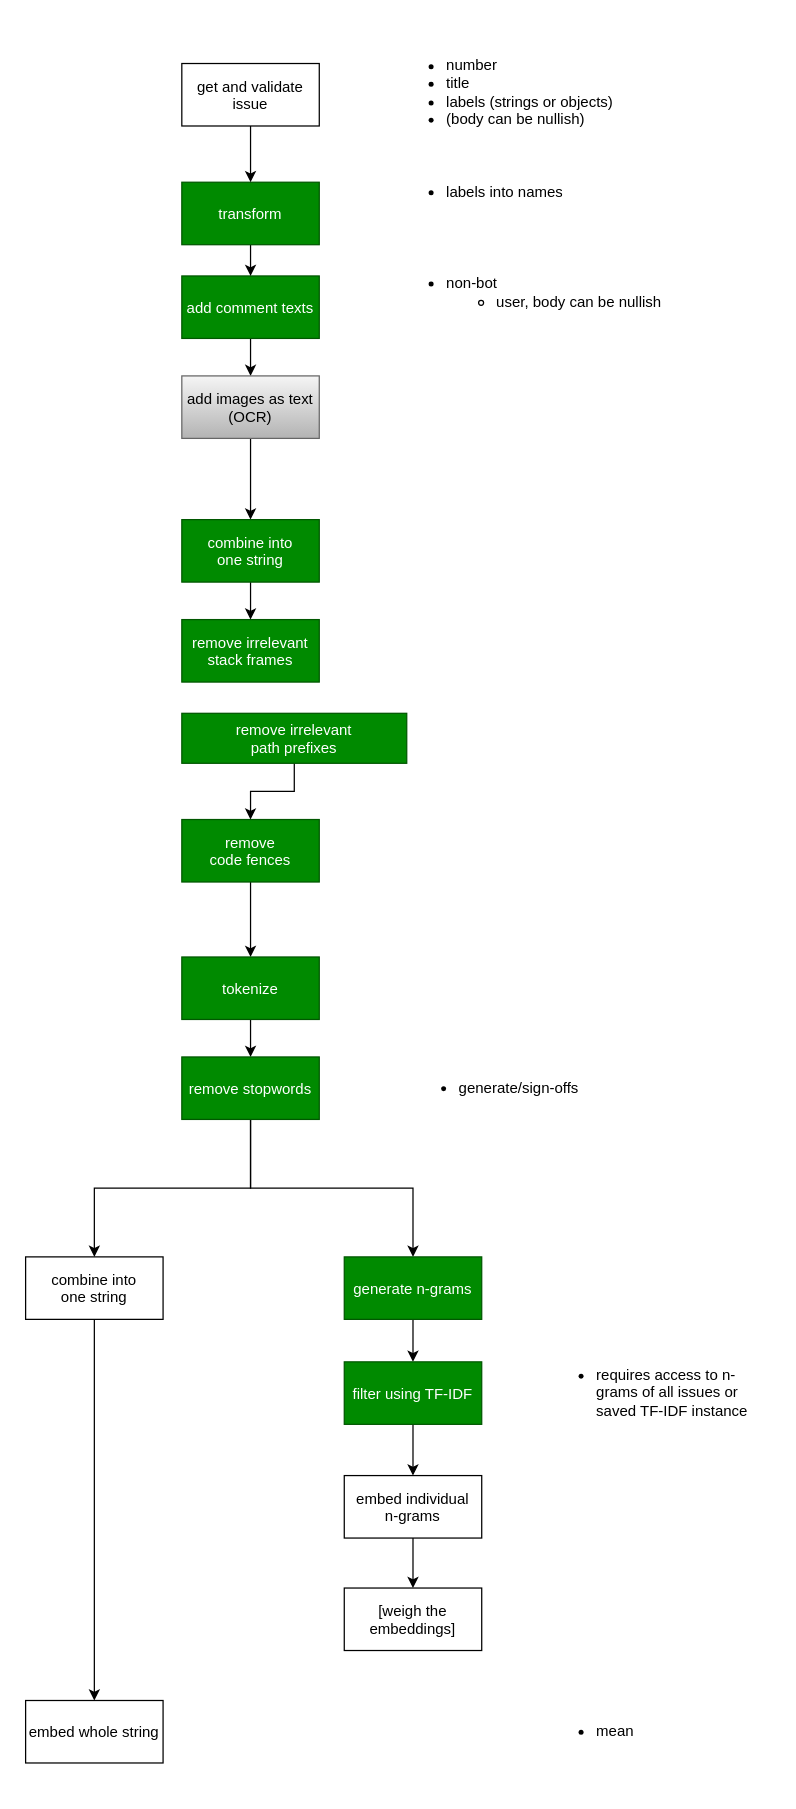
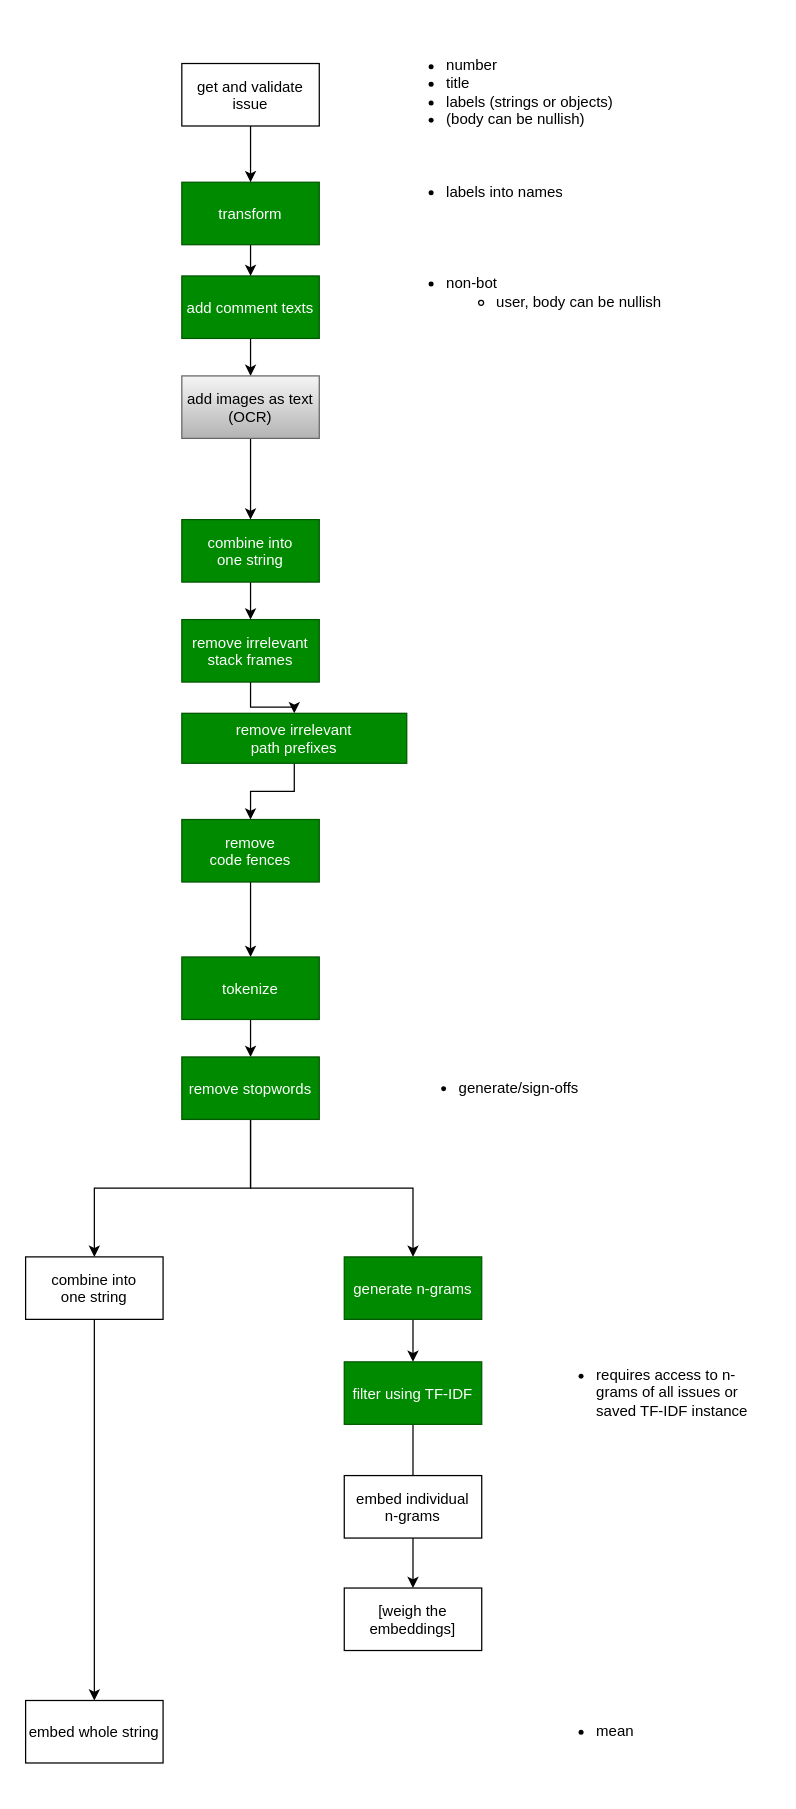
none -> (260, 707)
(413, 1466) -> (413, 1469)
